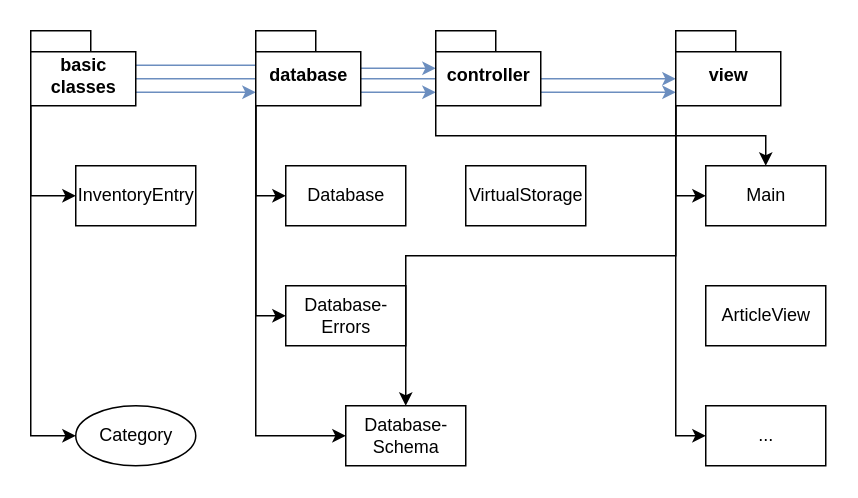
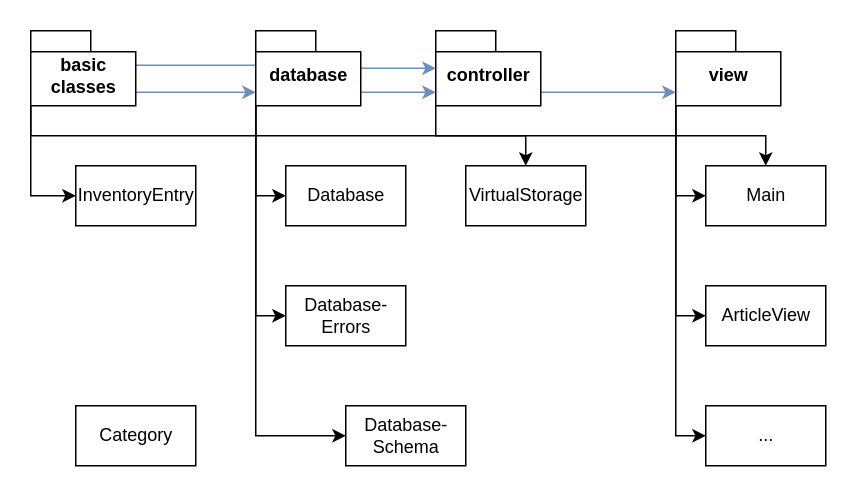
(603, 79) -> none
(525, 256) -> (687, 316)
(31, 334) -> (233, 136)
(136, 436) -> (136, 436)
